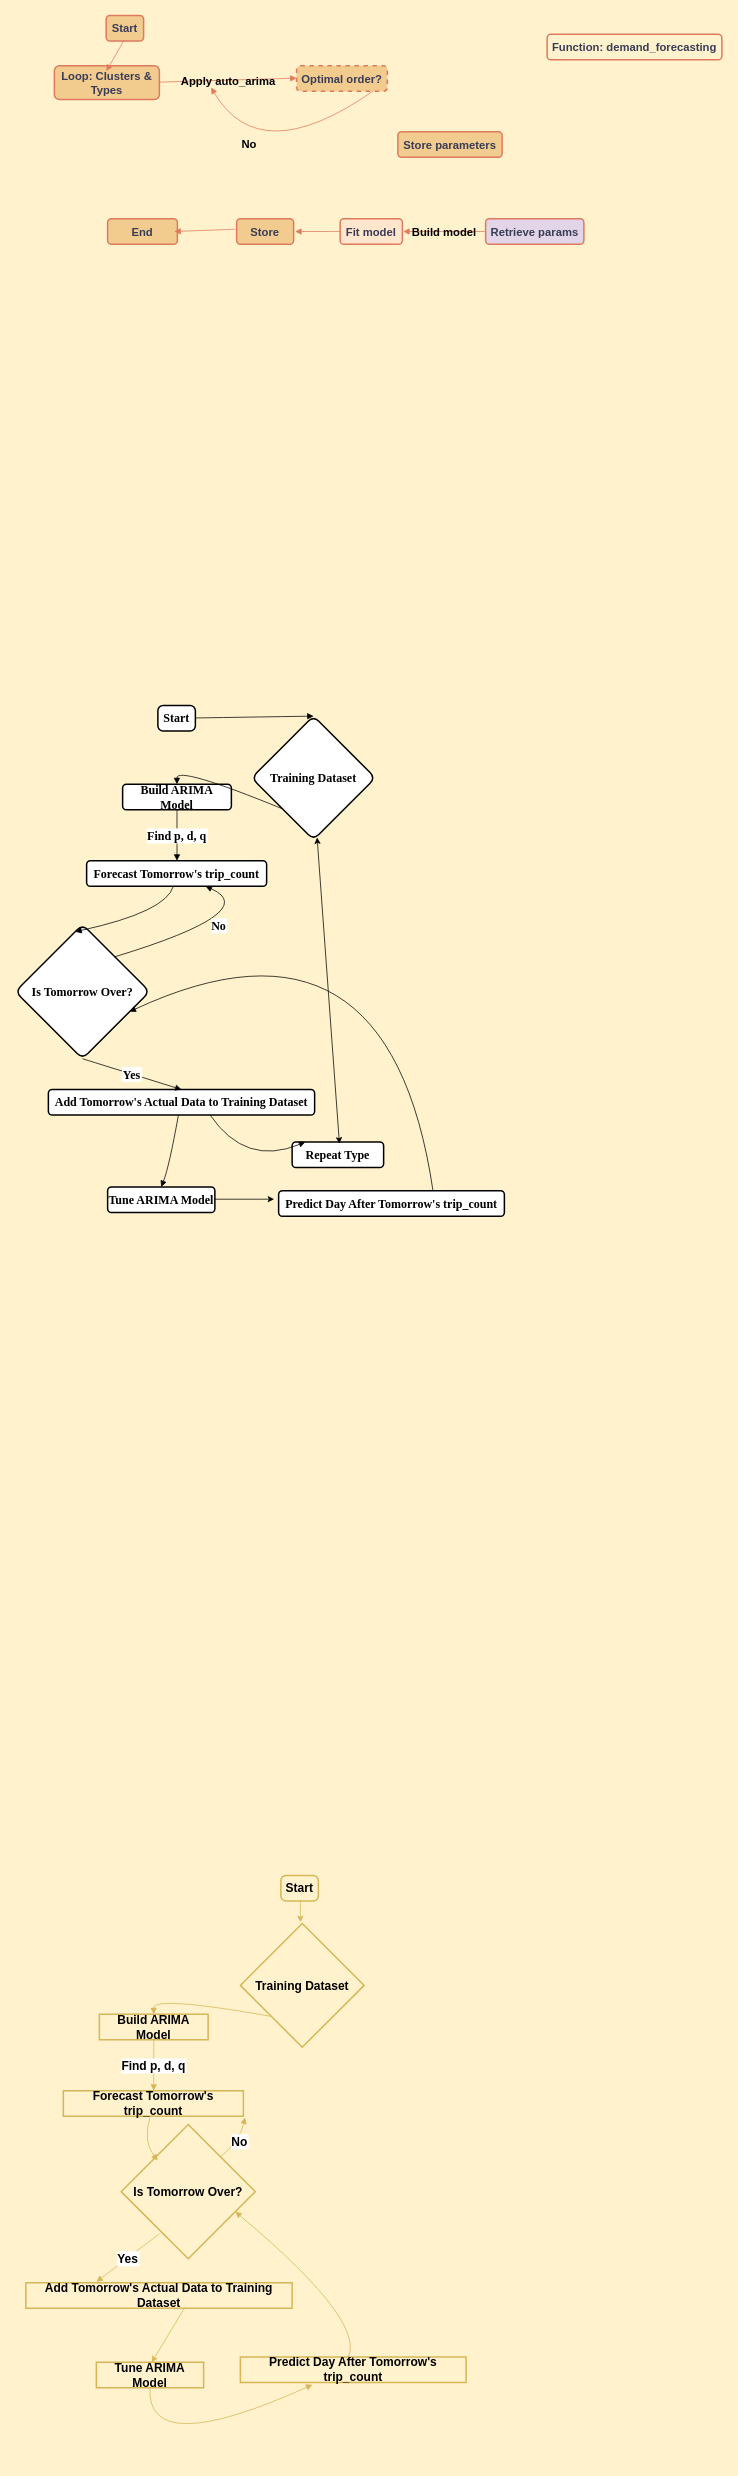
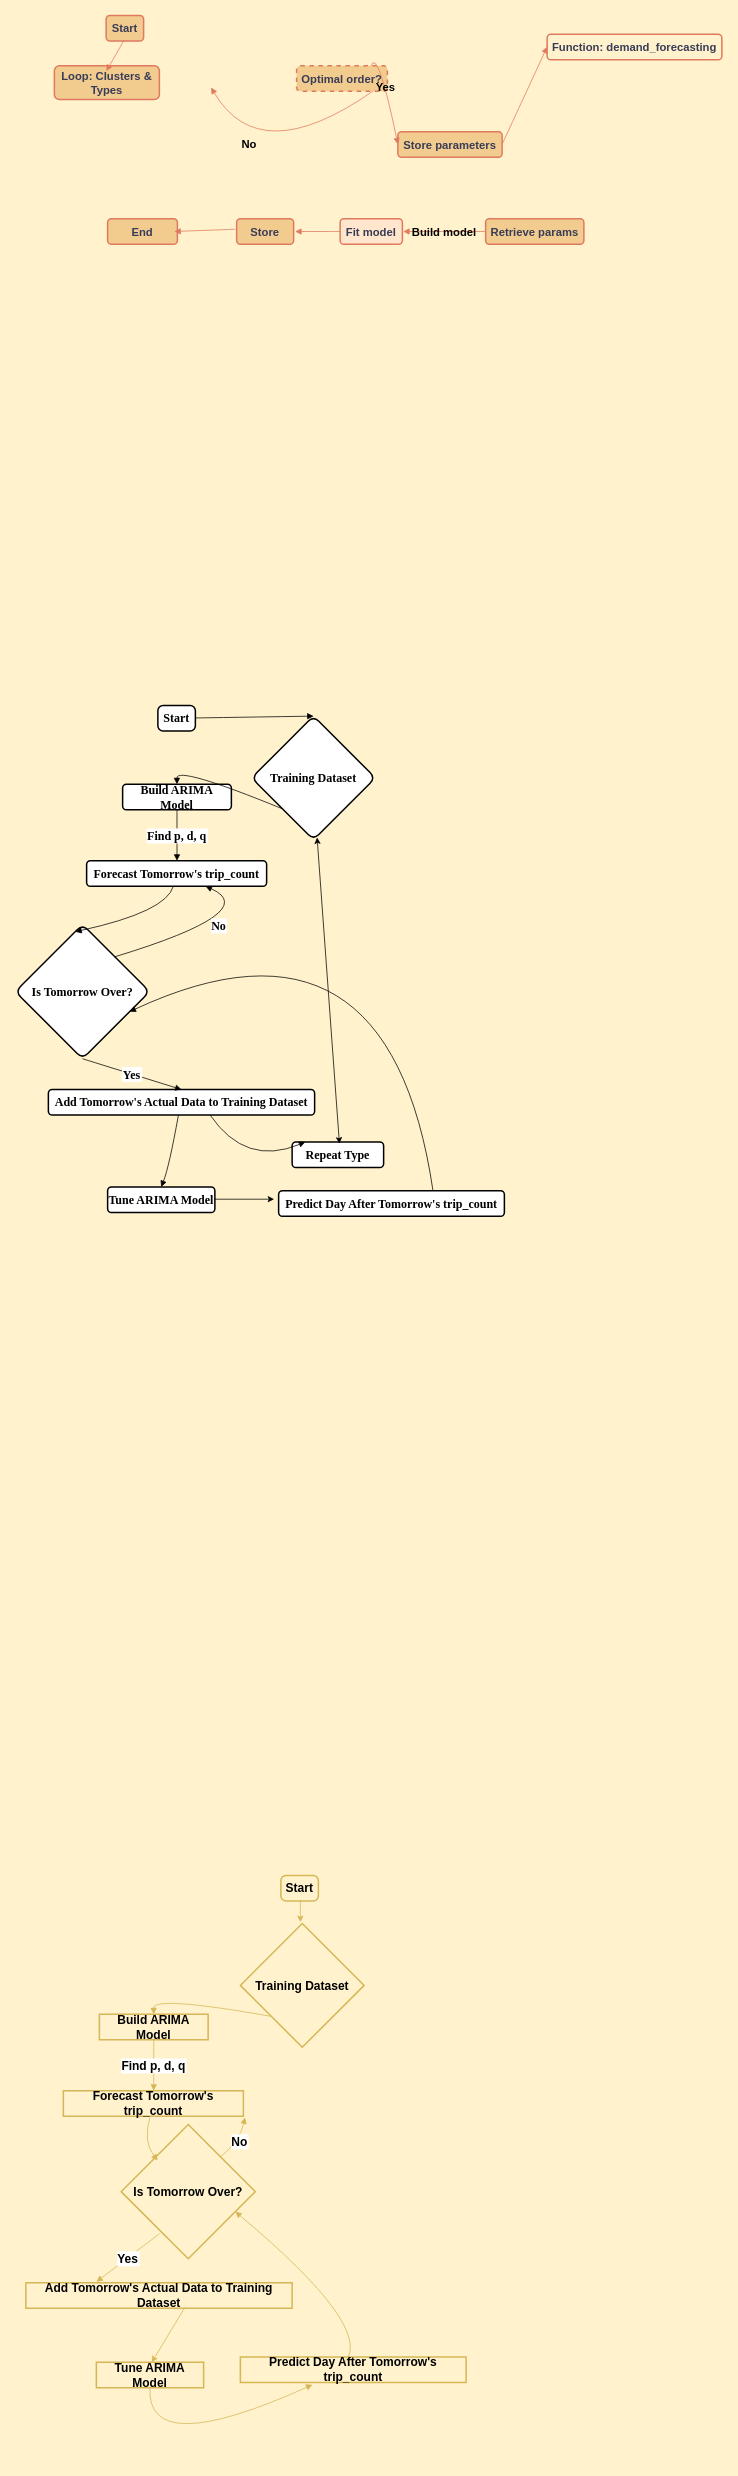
(228, 80) -> none
none -> (384, 86)
none -> (523, 98)
(535, 231) -> (535, 231)
